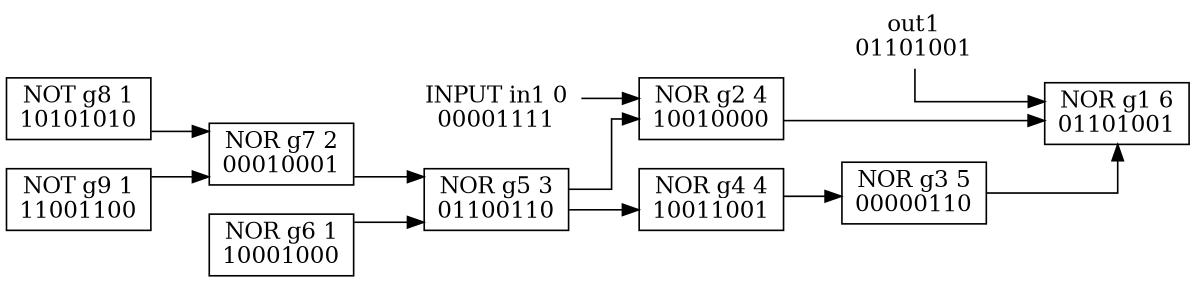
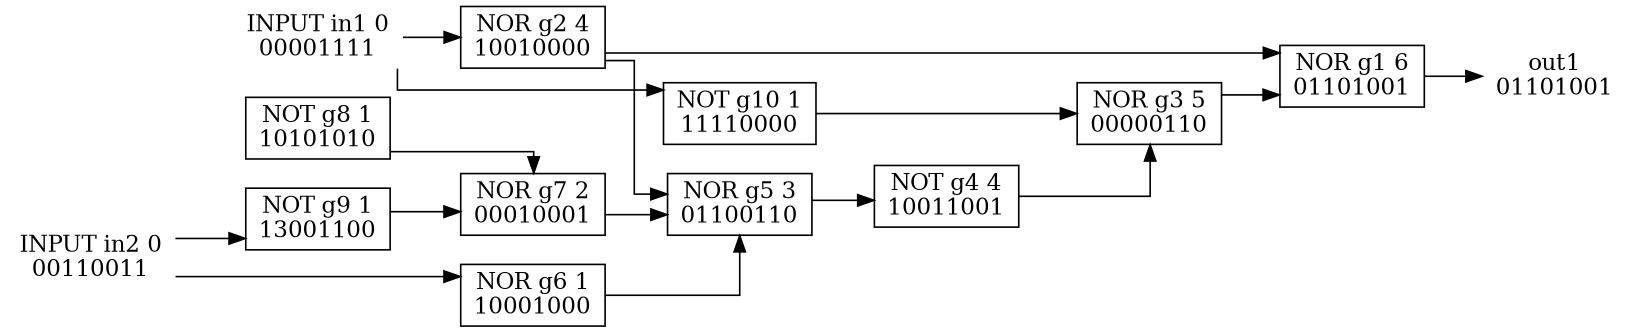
(955, 102) -> (1445, 76)
none -> (740, 114)
(612, 170) -> (634, 121)
(79, 200) -> (318, 219)
(711, 200) -> (947, 196)
none -> (91, 258)
